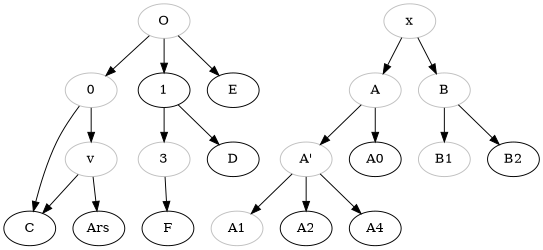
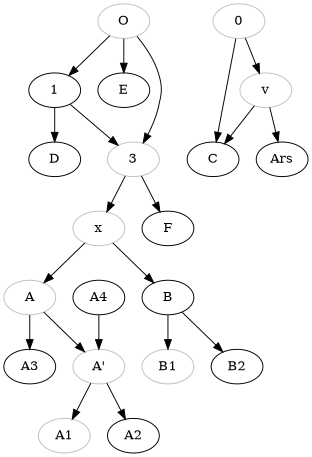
(131, 52) -> (161, 83)
(444, 90) -> (168, 298)
(375, 159) -> (30, 367)
none -> (118, 190)
(337, 190) -> (99, 327)
